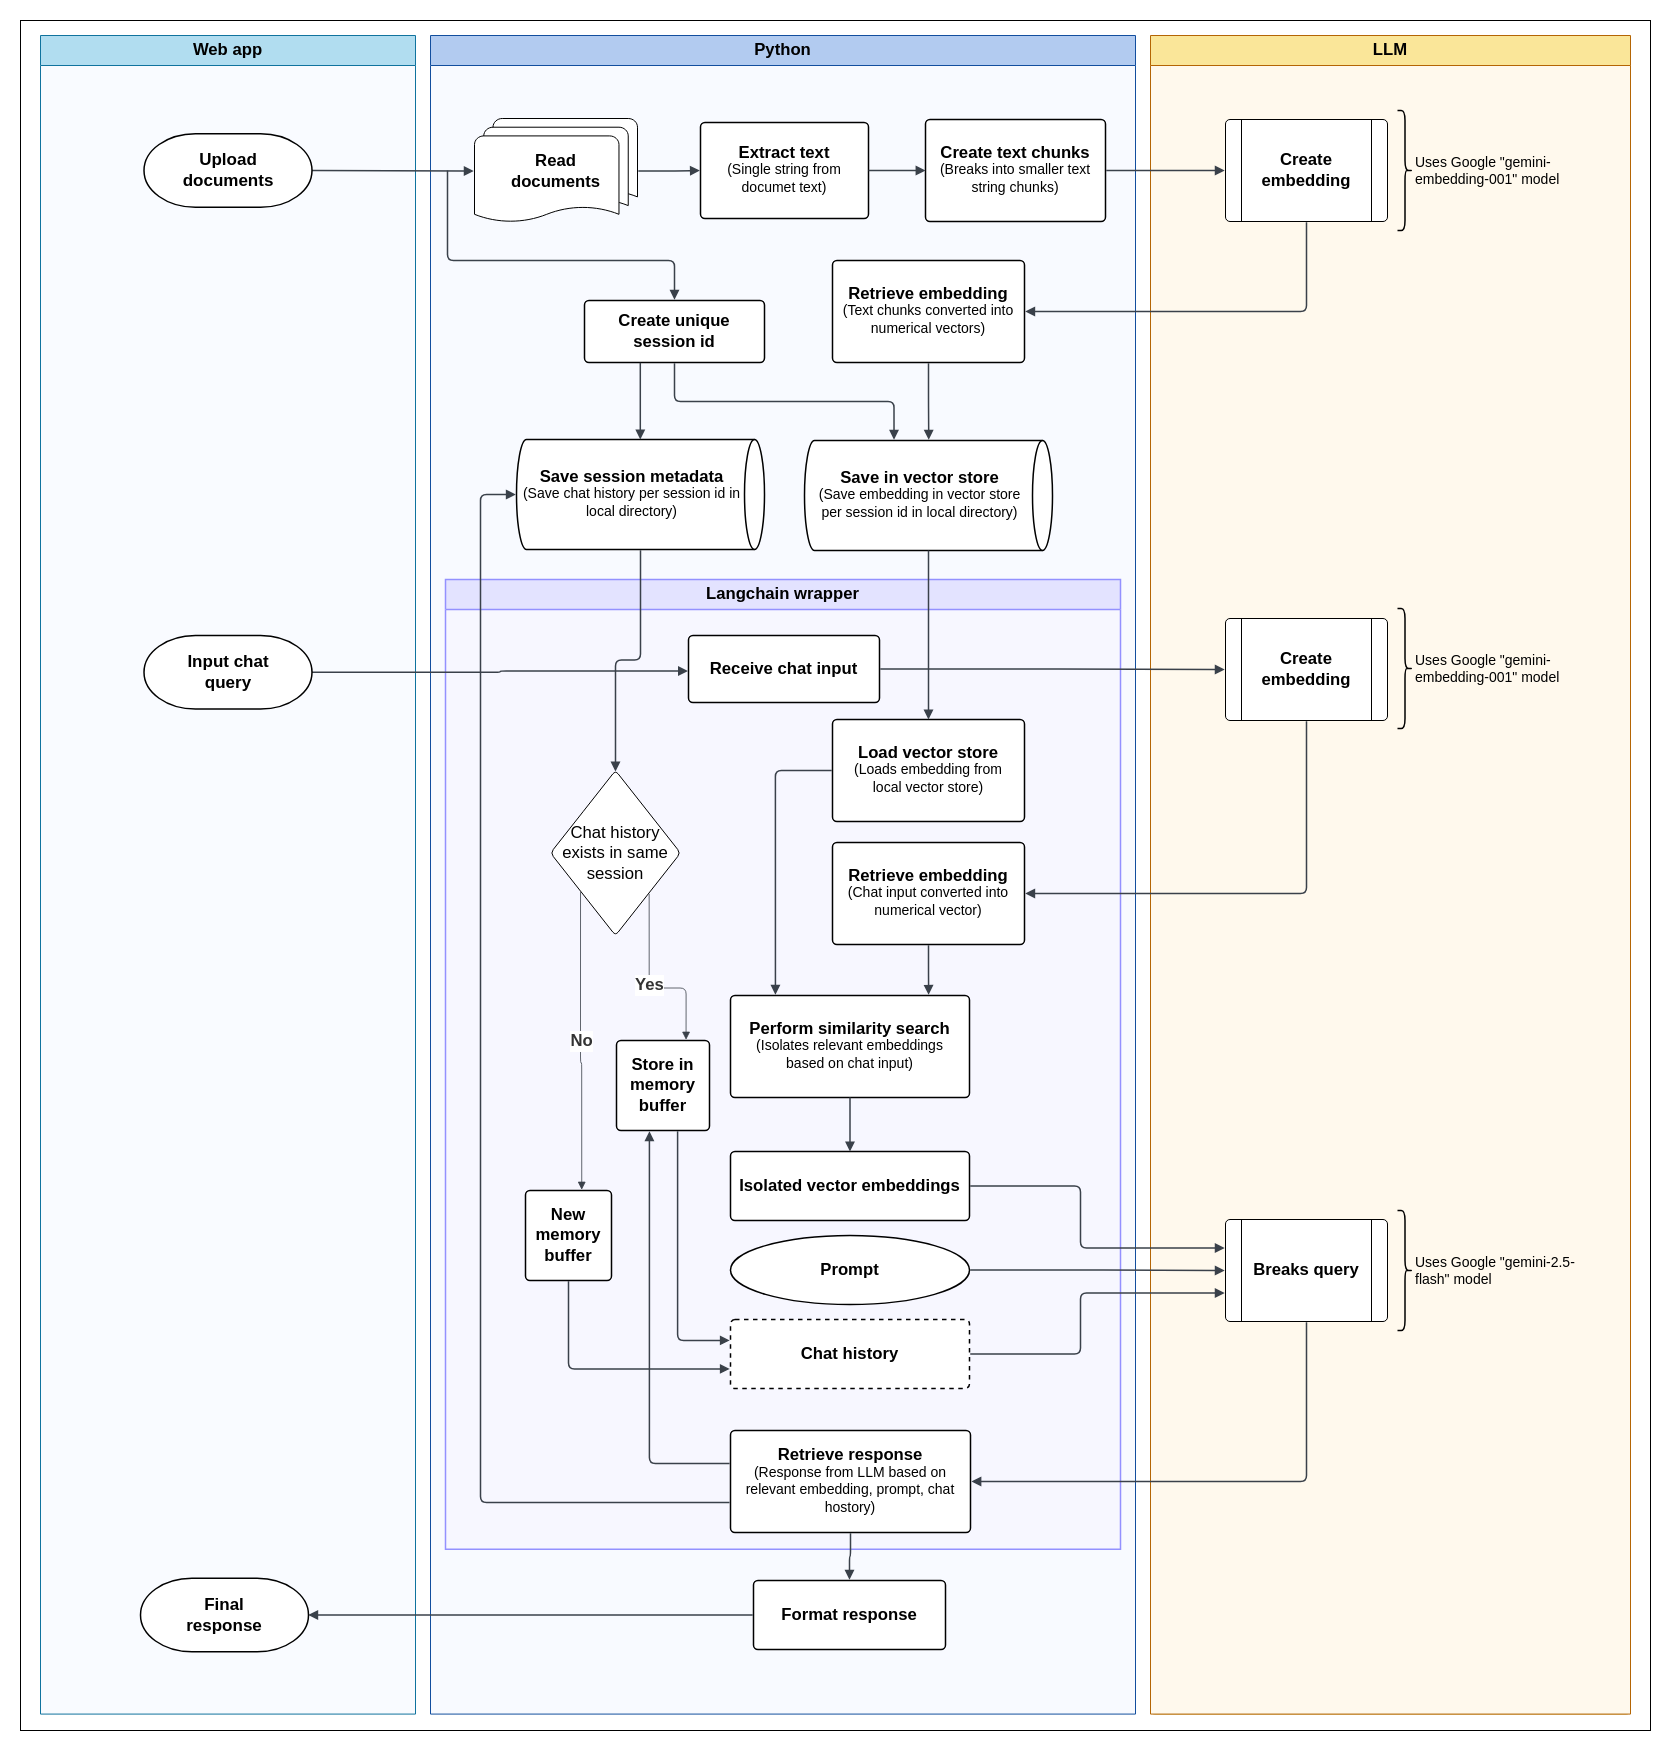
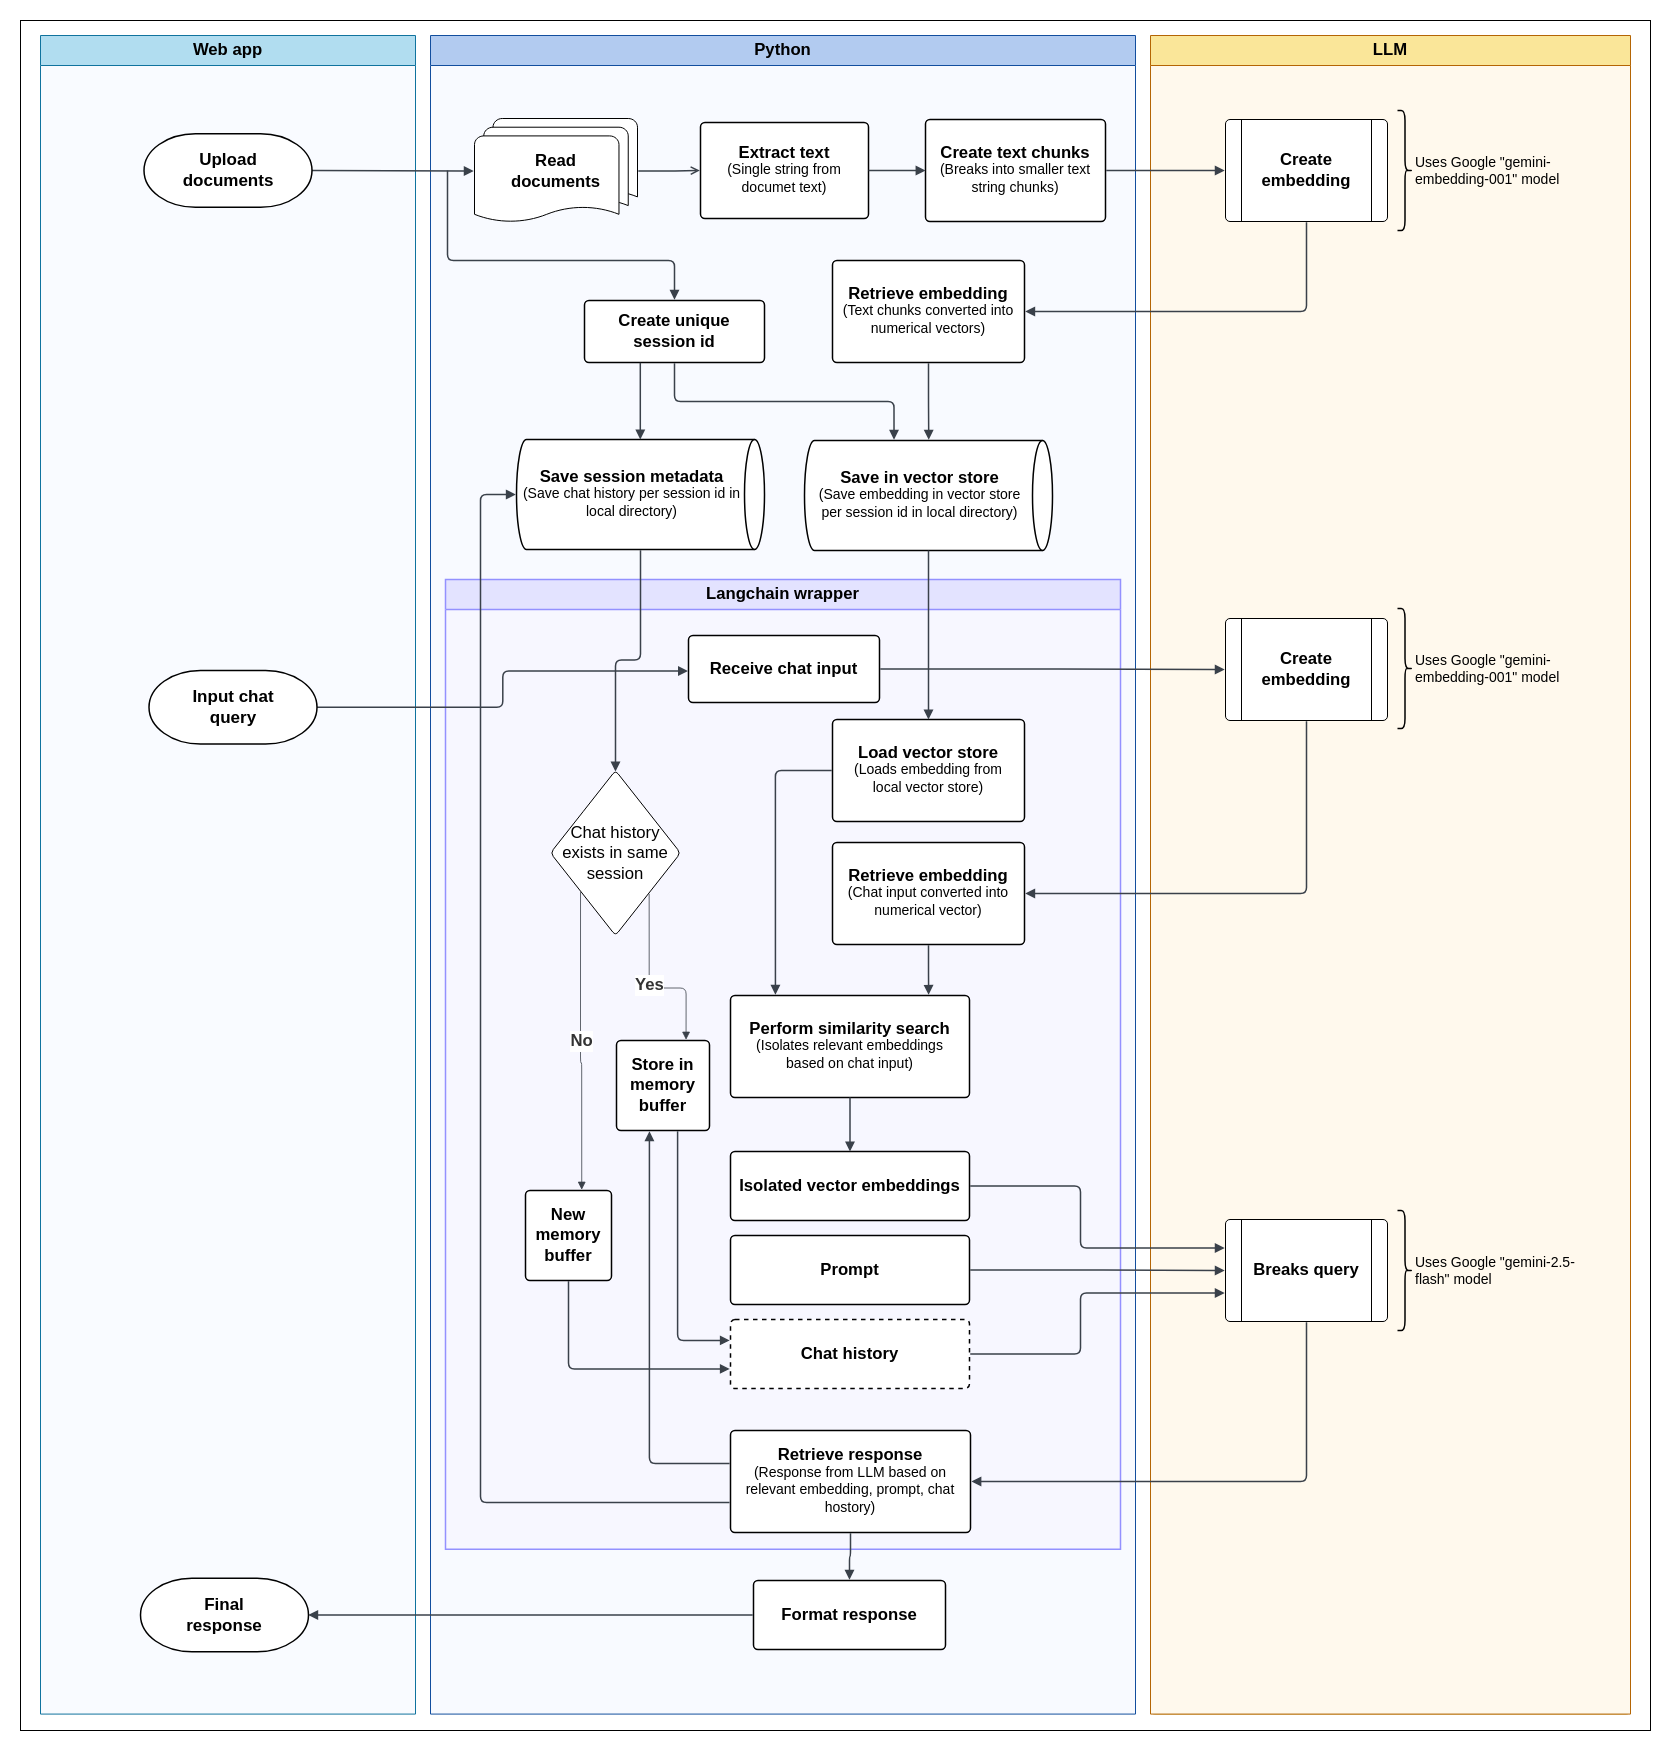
(689, 171) -> (691, 171)
(228, 672) -> (233, 707)
(850, 1270) -> (850, 1270)
